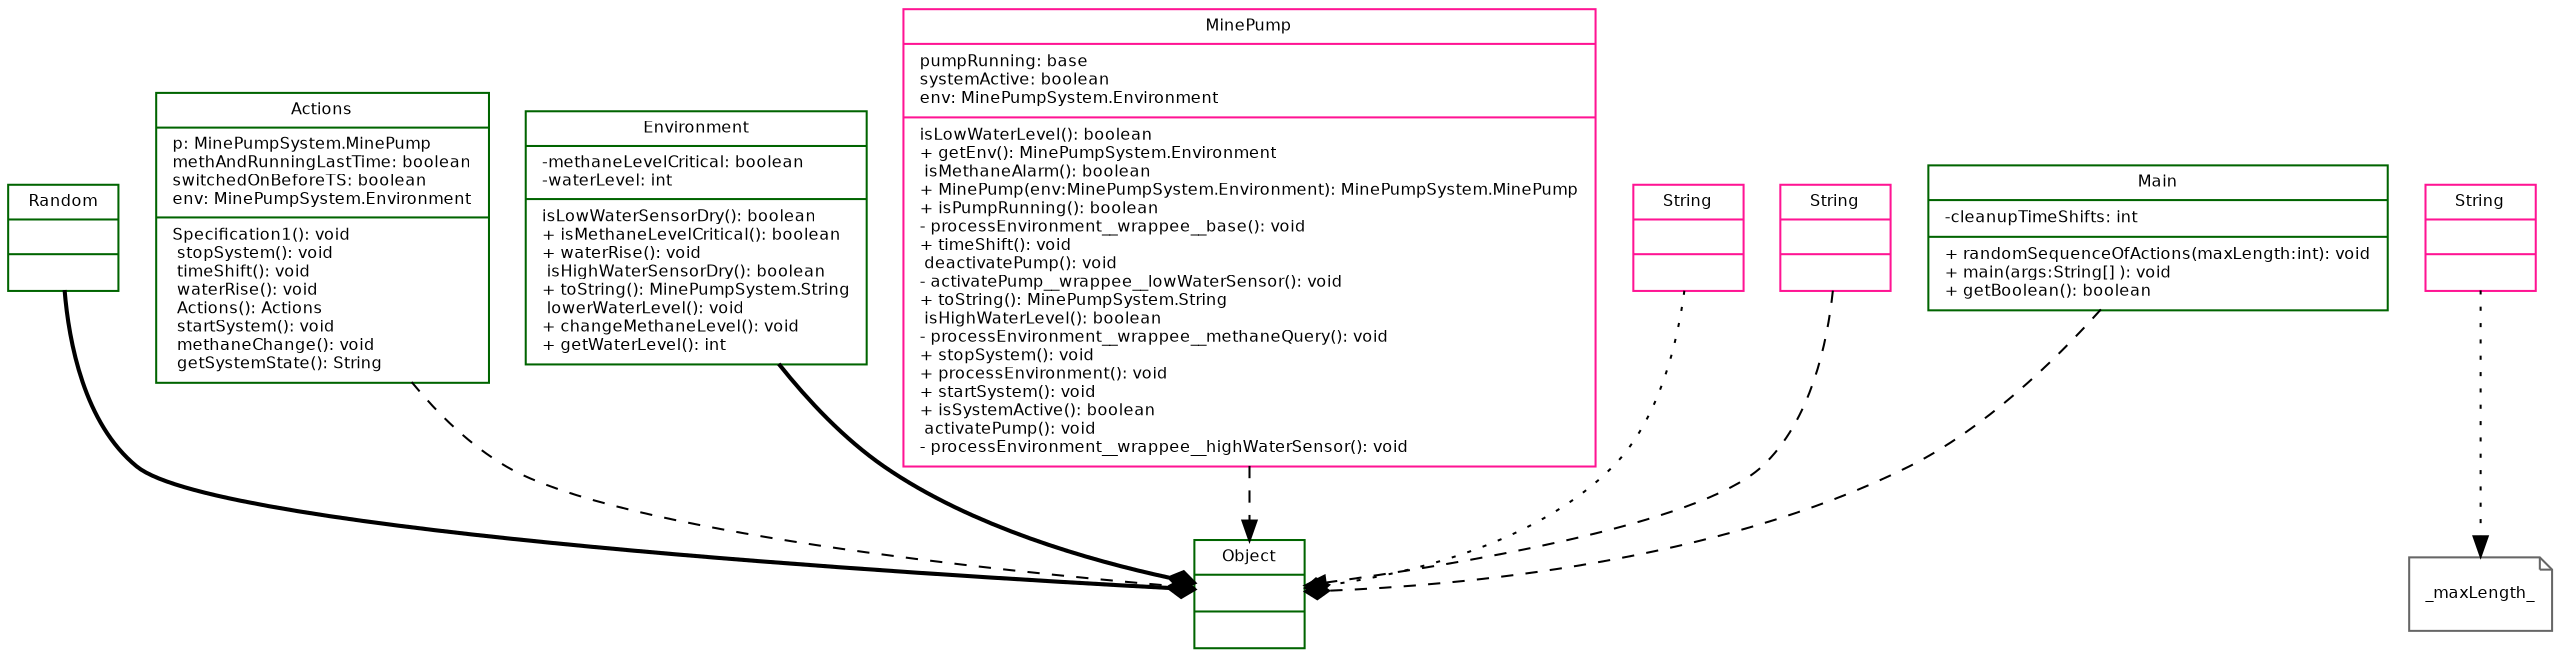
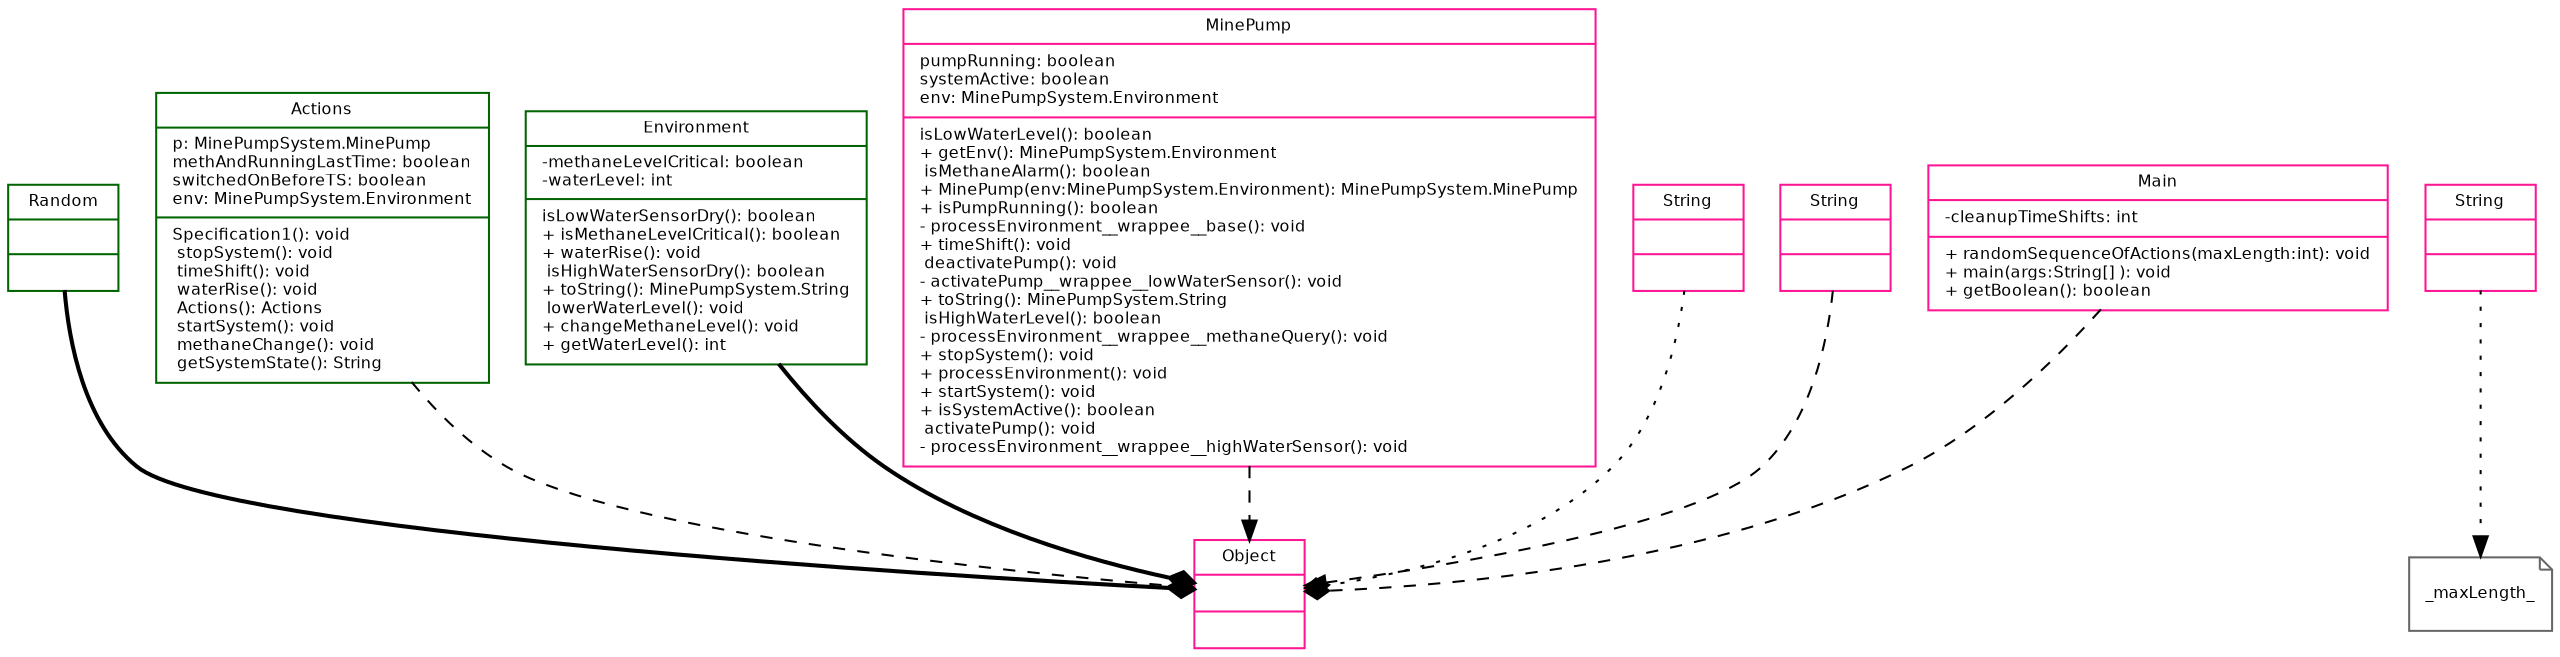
(1004, 61) -> (1019, 61)
(2158, 238) -> (2158, 238)
(1250, 594) -> (1250, 594)
